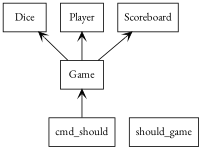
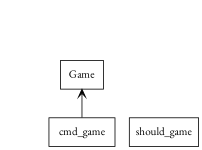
(25, 18) -> none
(82, 18) -> none
(148, 18) -> none
(82, 132) -> (82, 132)
